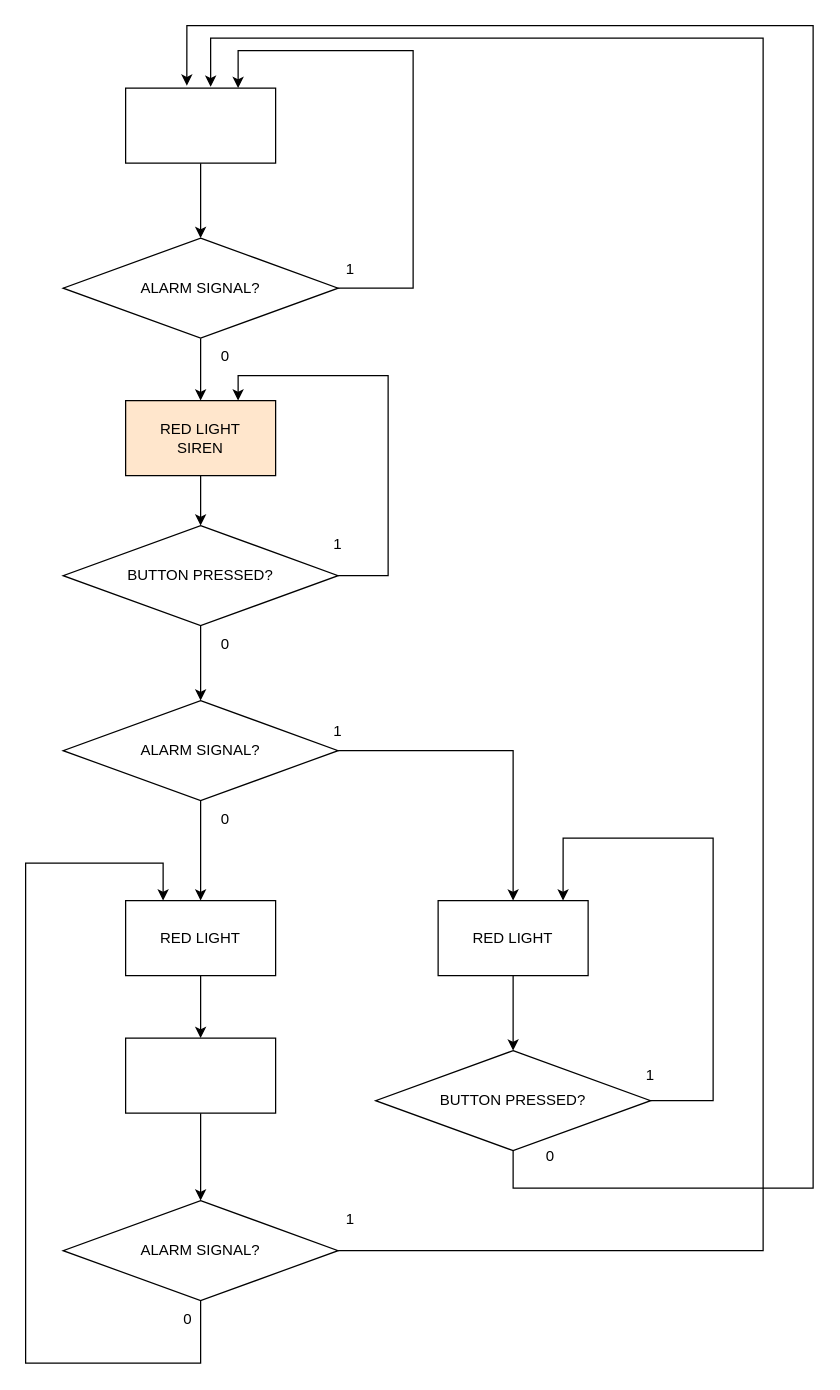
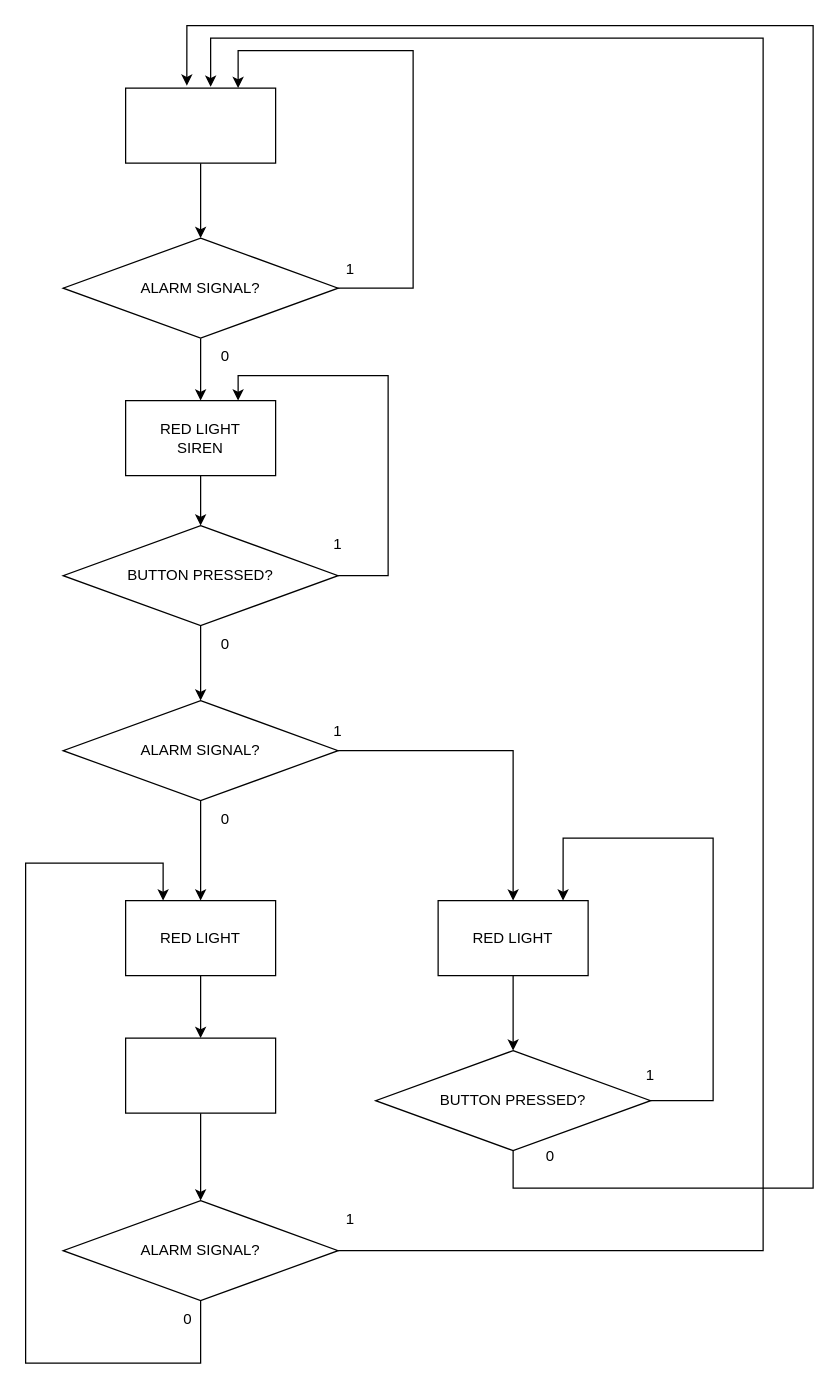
(201, 438) -> (201, 438)
